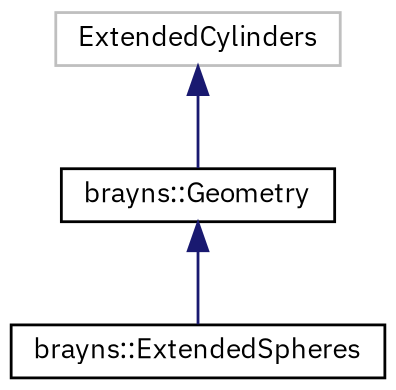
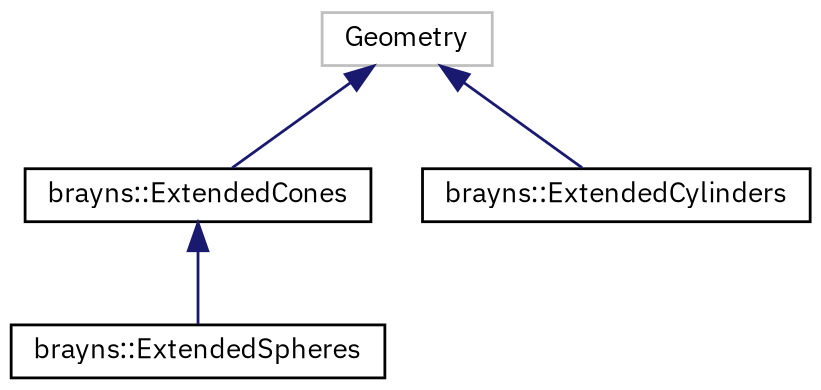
(198, 39) -> (407, 39)
(198, 195) -> (198, 195)
none -> (616, 195)
